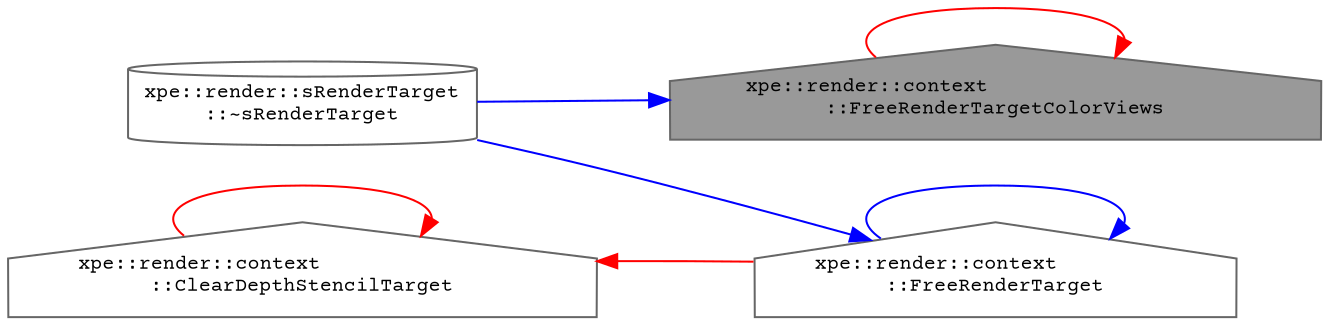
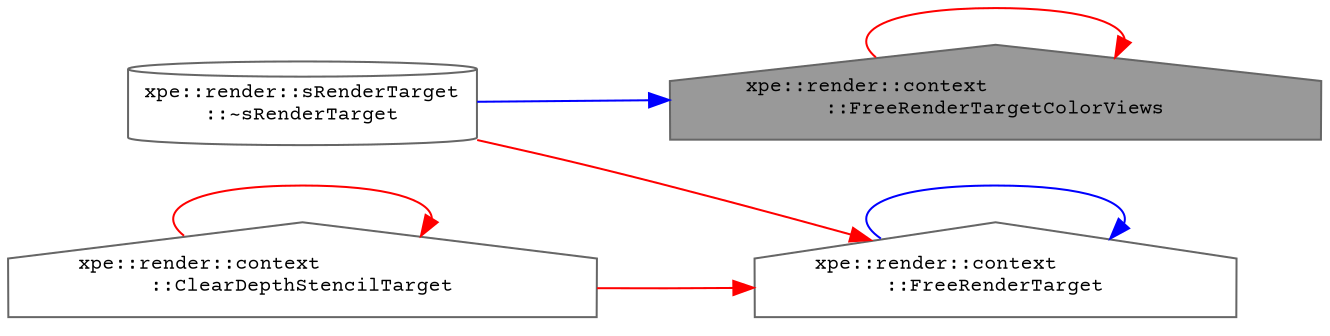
(665, 185) -> (665, 185)
(685, 261) -> (665, 288)
